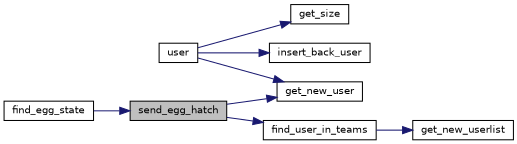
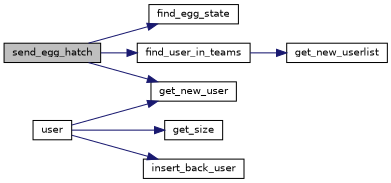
(107, 111) -> (118, 35)
